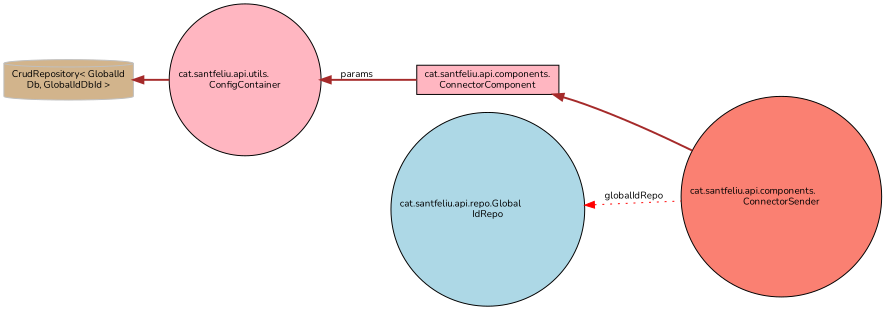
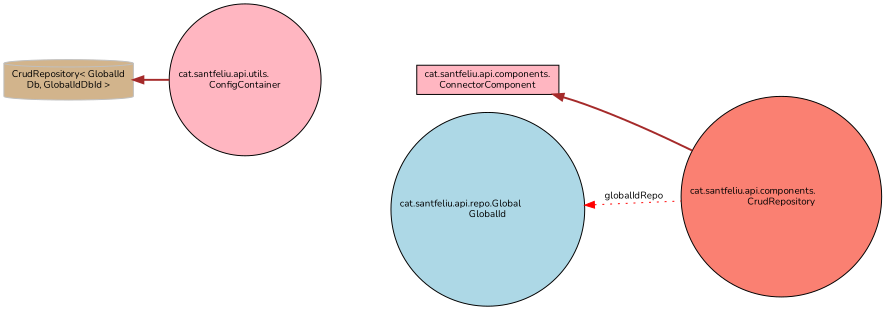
(374, 80) -> none
(781, 197) -> (781, 197)
(488, 209) -> (488, 209)
